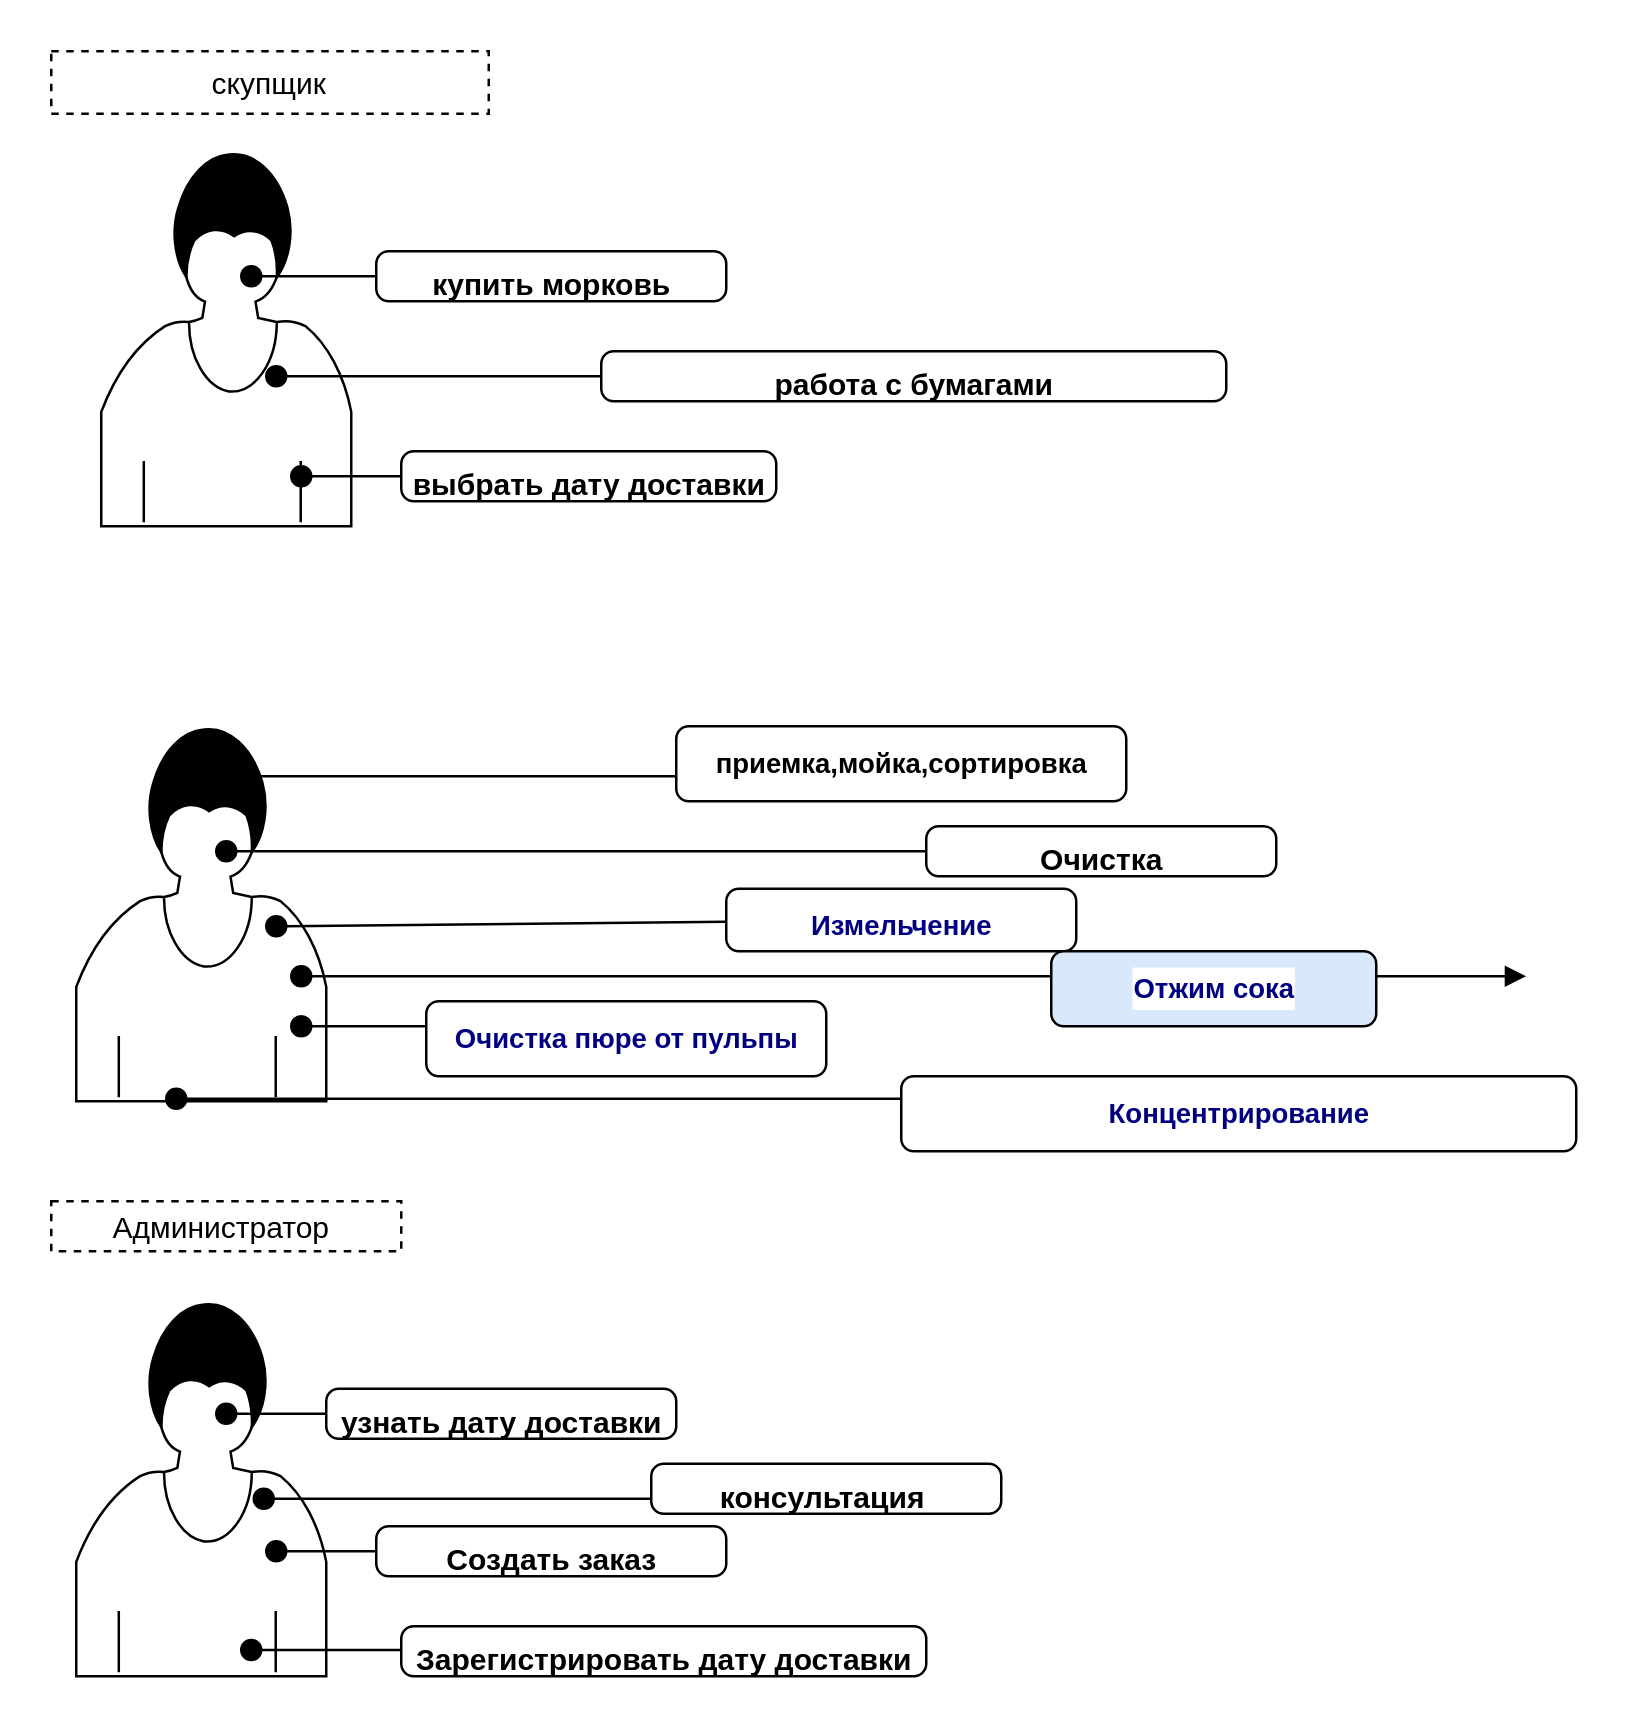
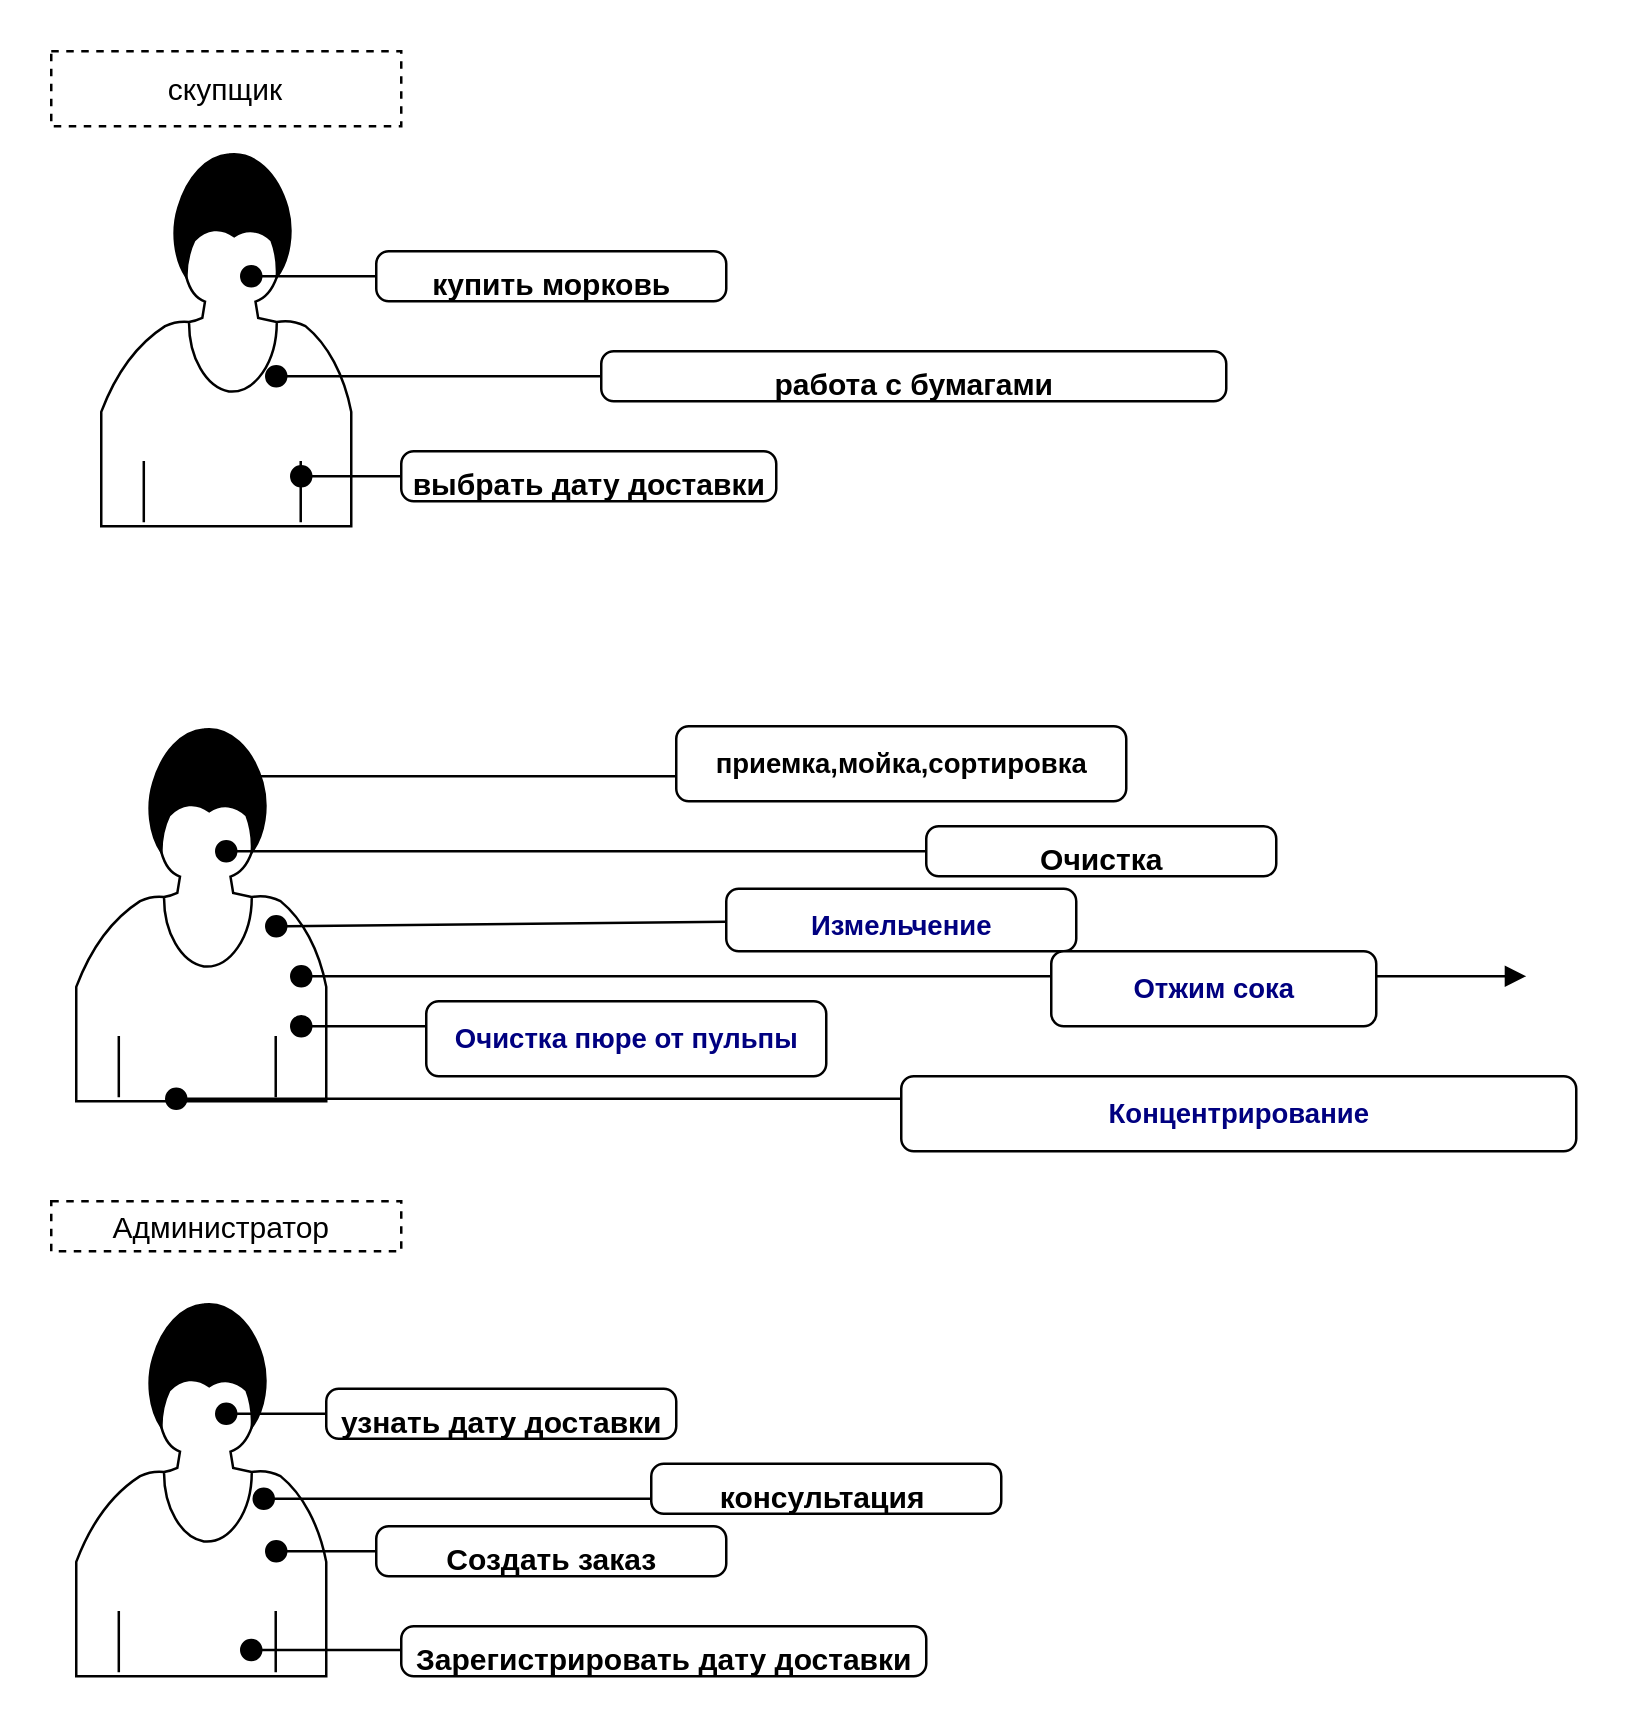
(270, 83) -> (226, 89)
(1214, 989) -> (1214, 989)
